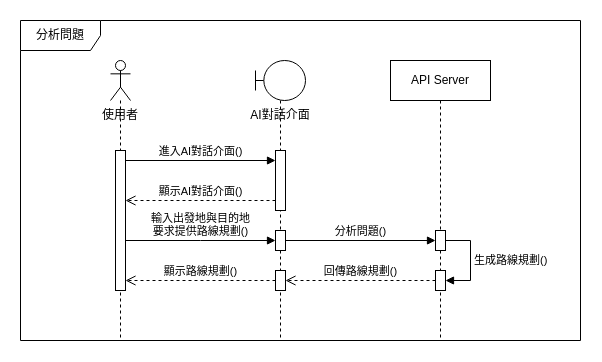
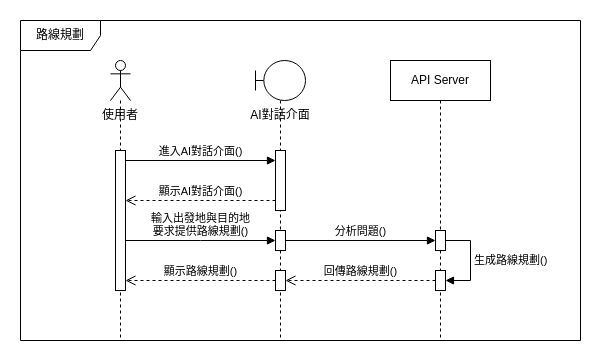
(61, 36) -> (61, 36)
